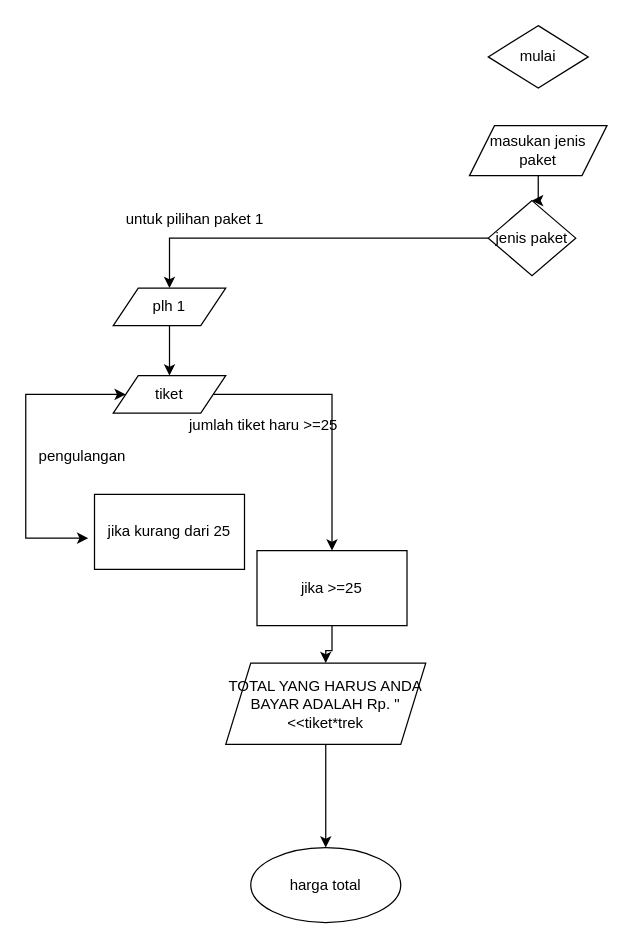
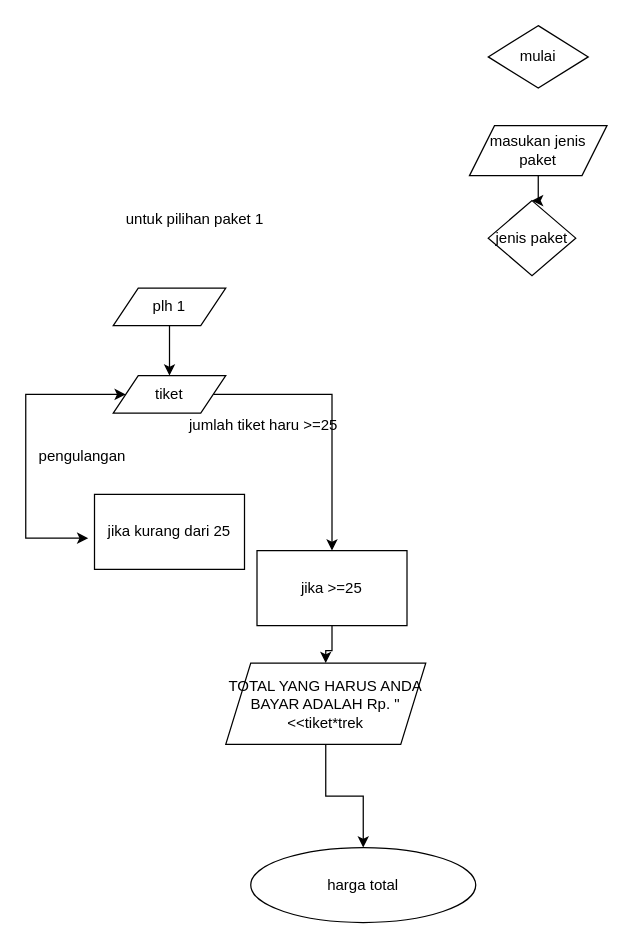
(308, 238) -> none
(326, 885) -> (363, 885)
